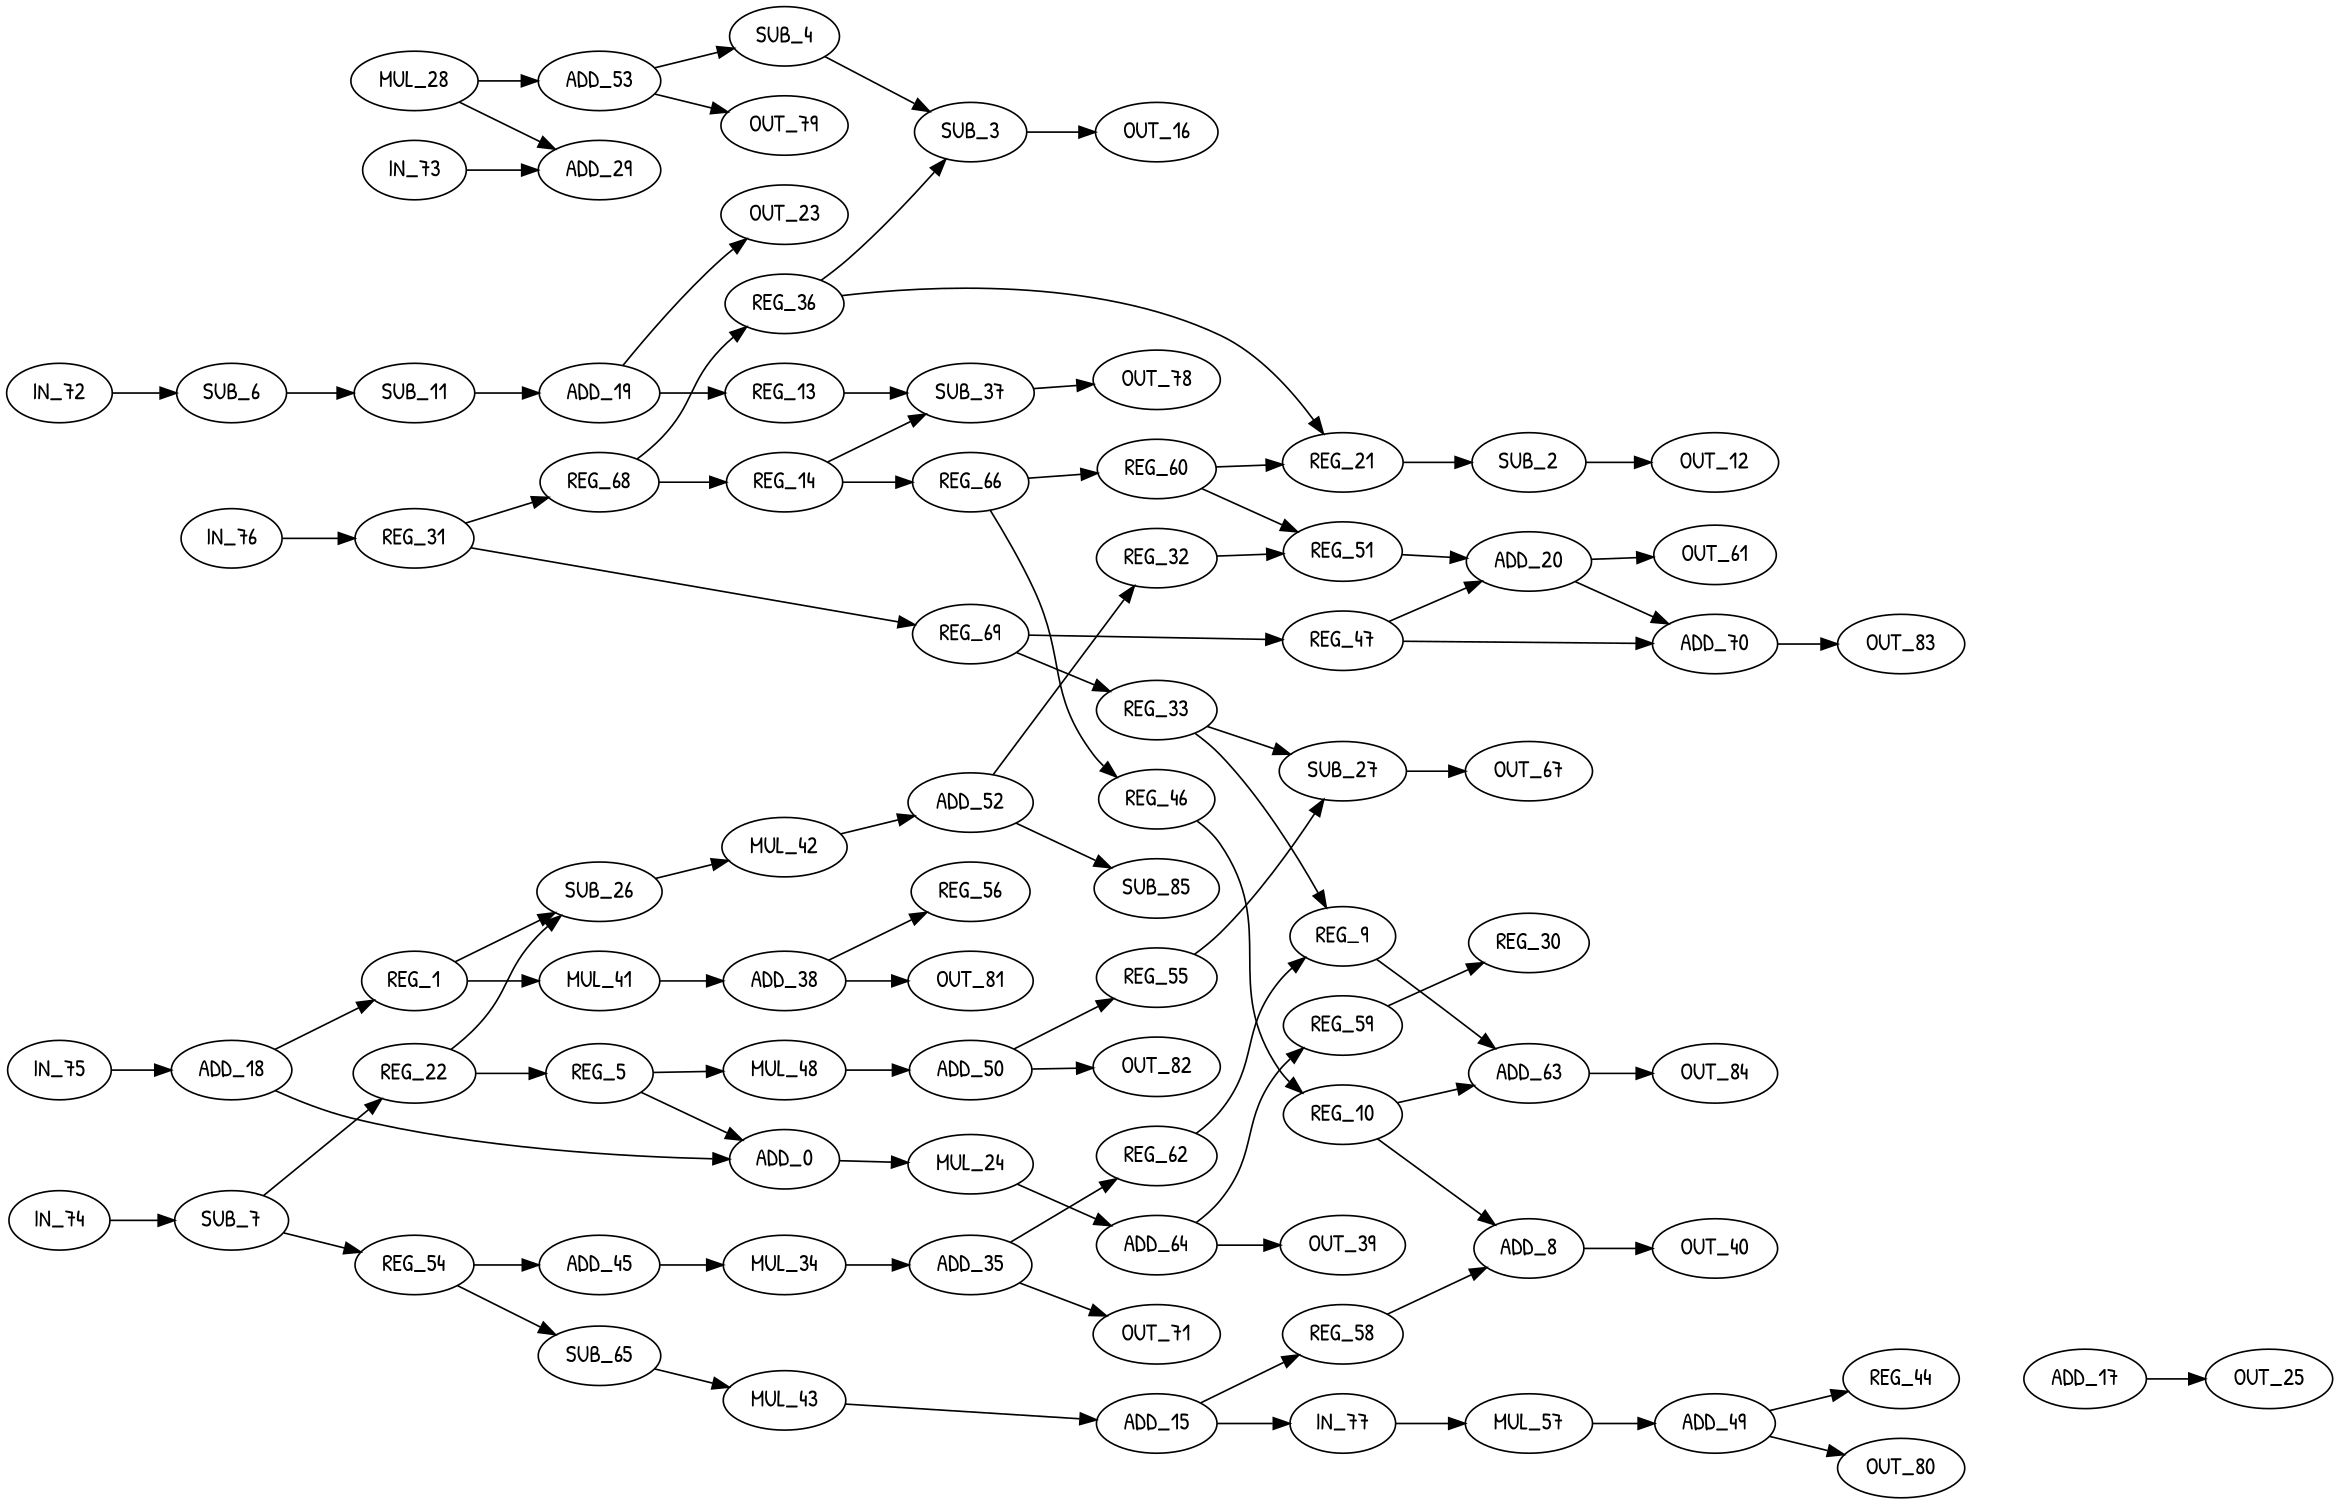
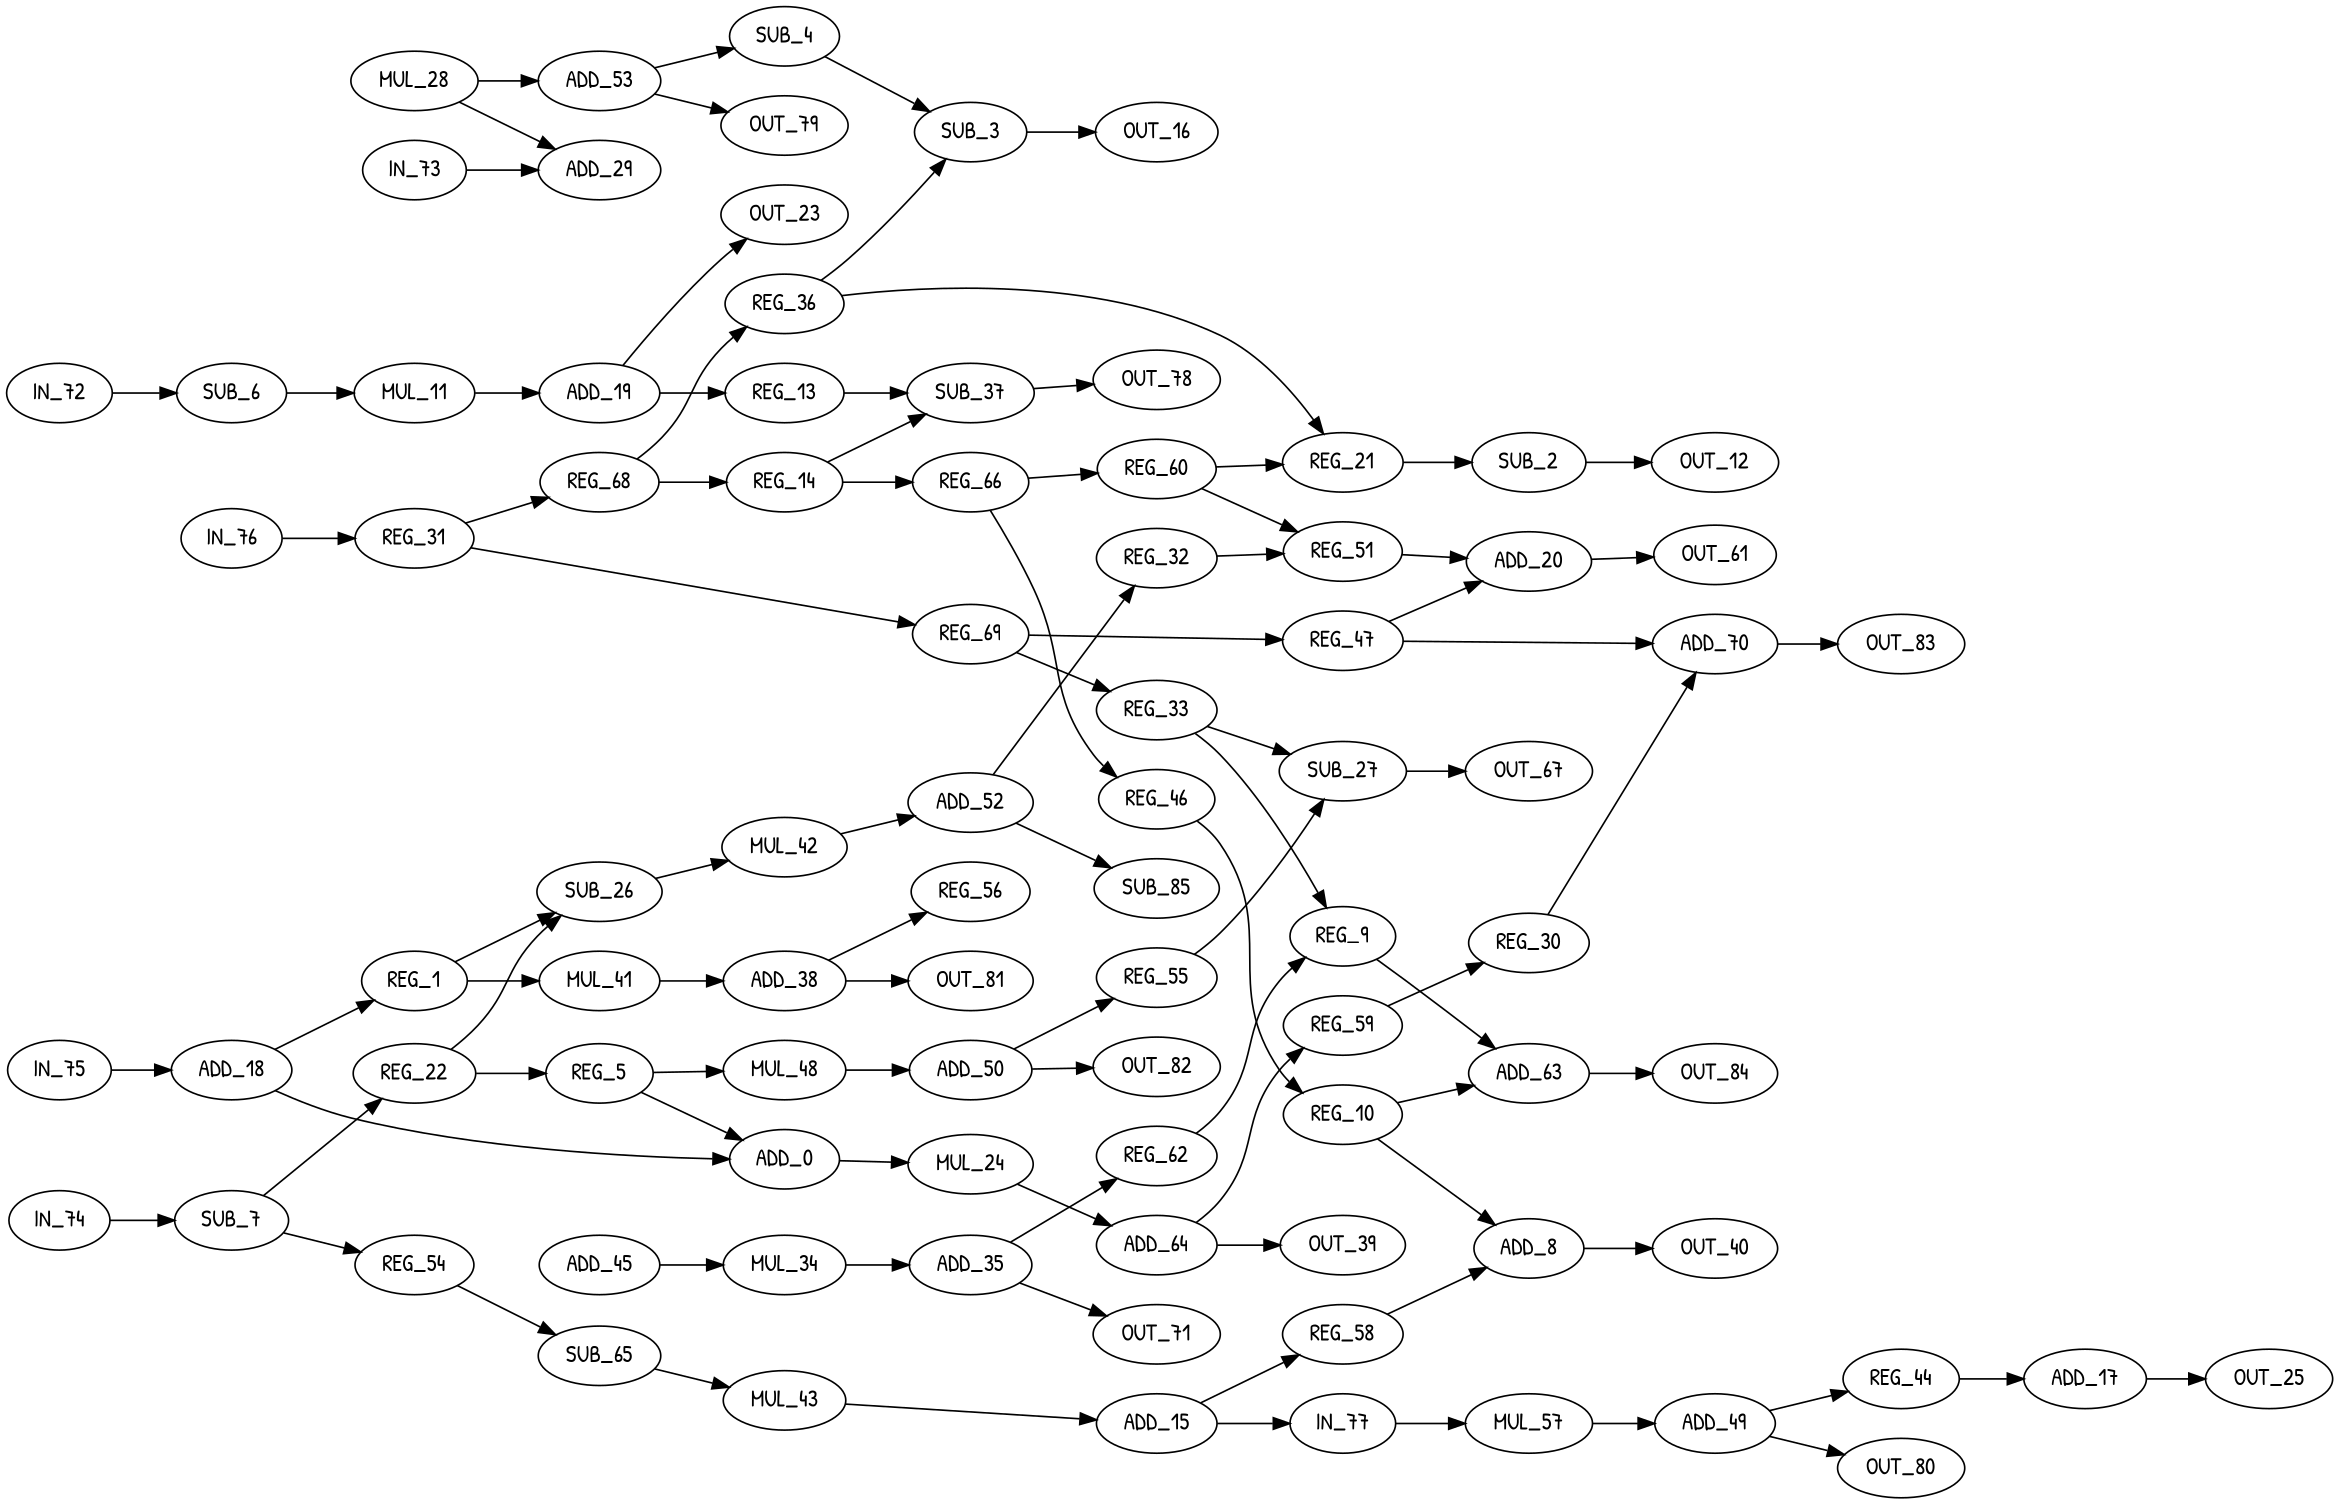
(414, 393) -> (414, 393)
(1614, 599) -> (1618, 801)
(498, 1265) -> none
none -> (1983, 1379)
